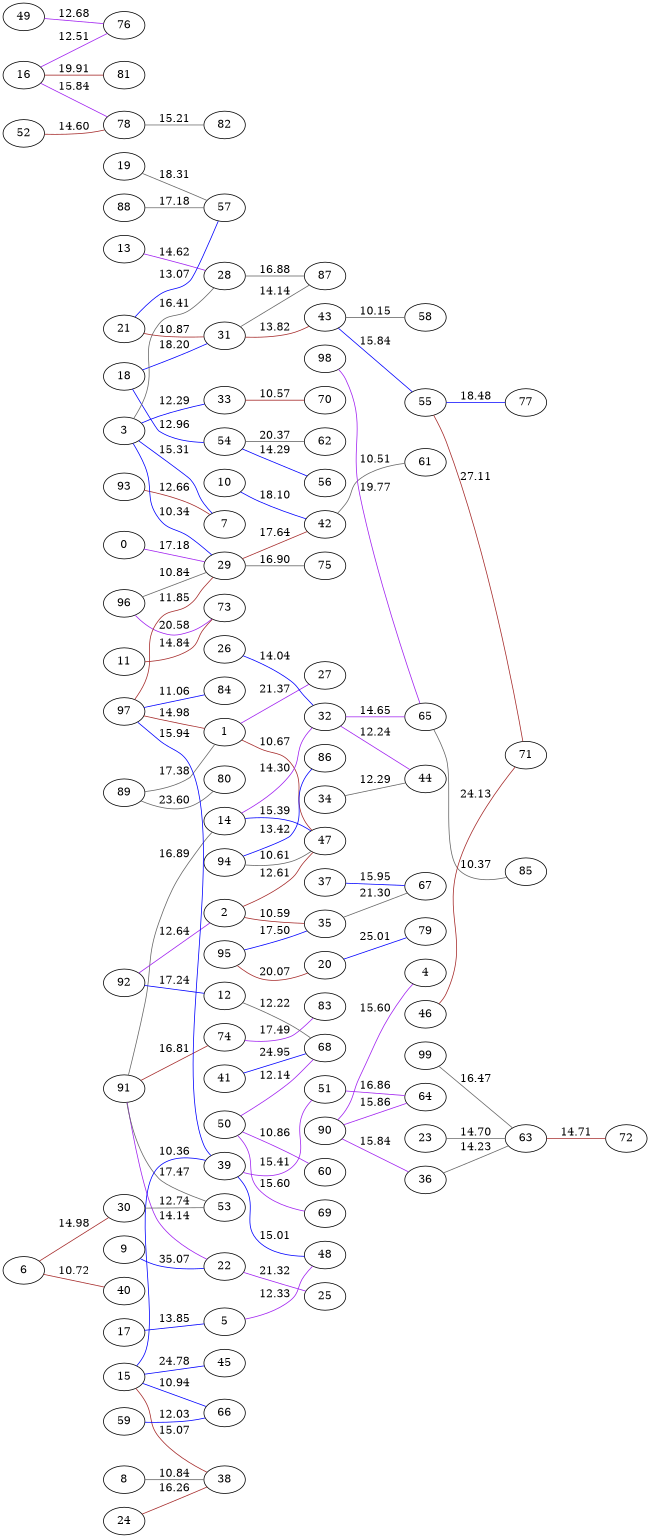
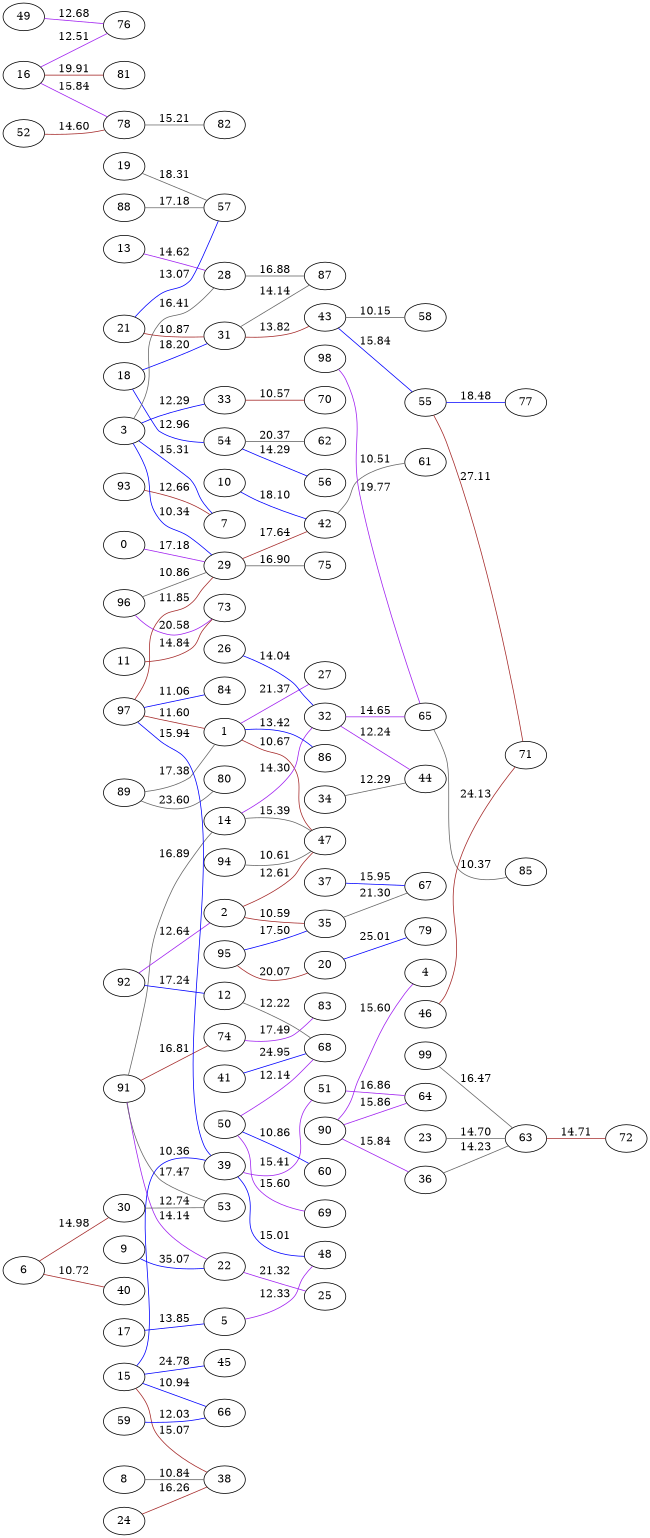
(174, 573) -> (174, 573)
(174, 713) -> (174, 713)
(279, 819) -> (279, 819)
(295, 830) -> (281, 731)
(276, 1147) -> (276, 1147)
